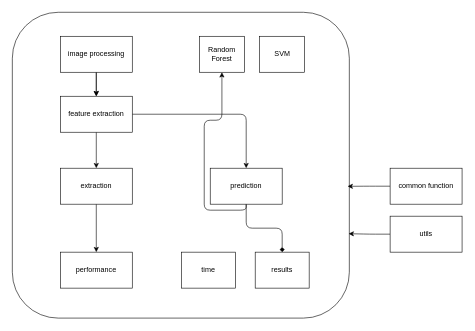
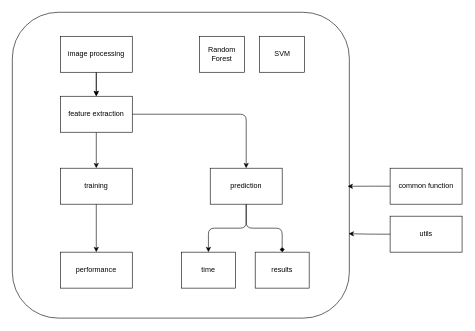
(210, 120) -> (209, 236)
(96, 186) -> (96, 186)
